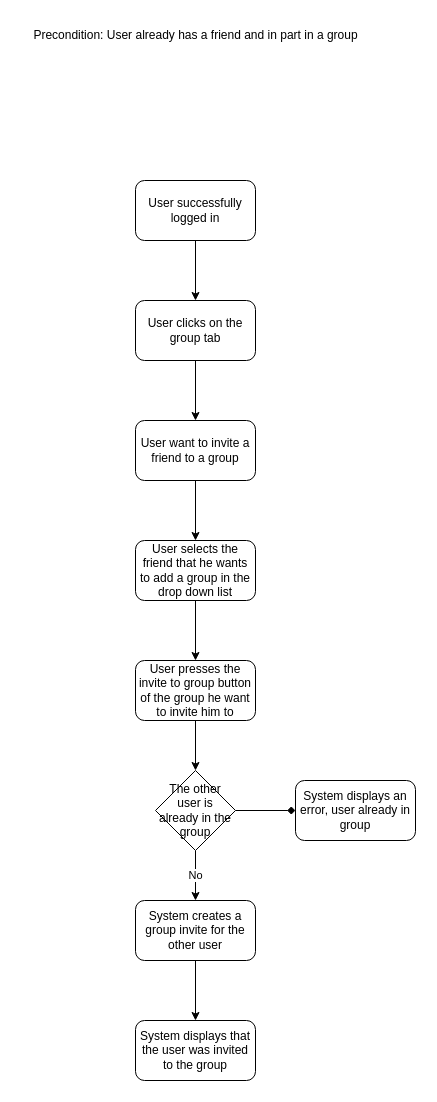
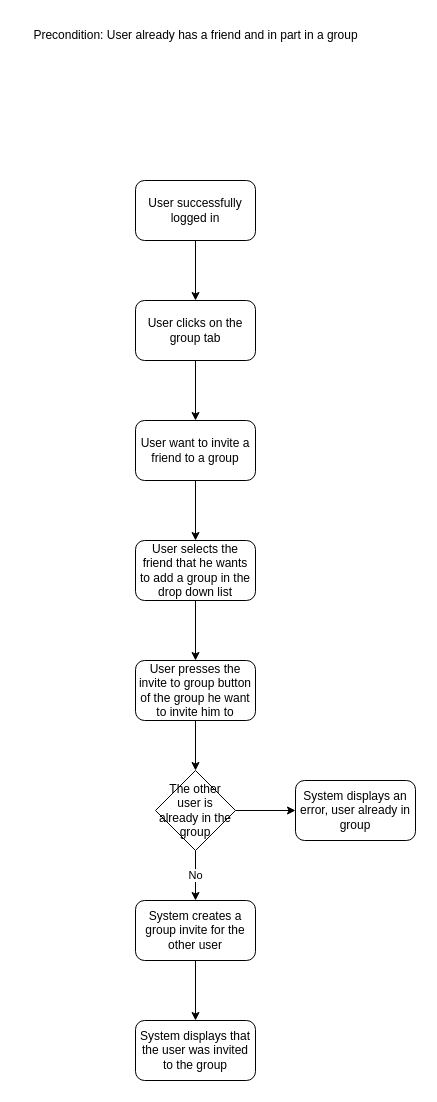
(287, 811) -> (287, 811)
